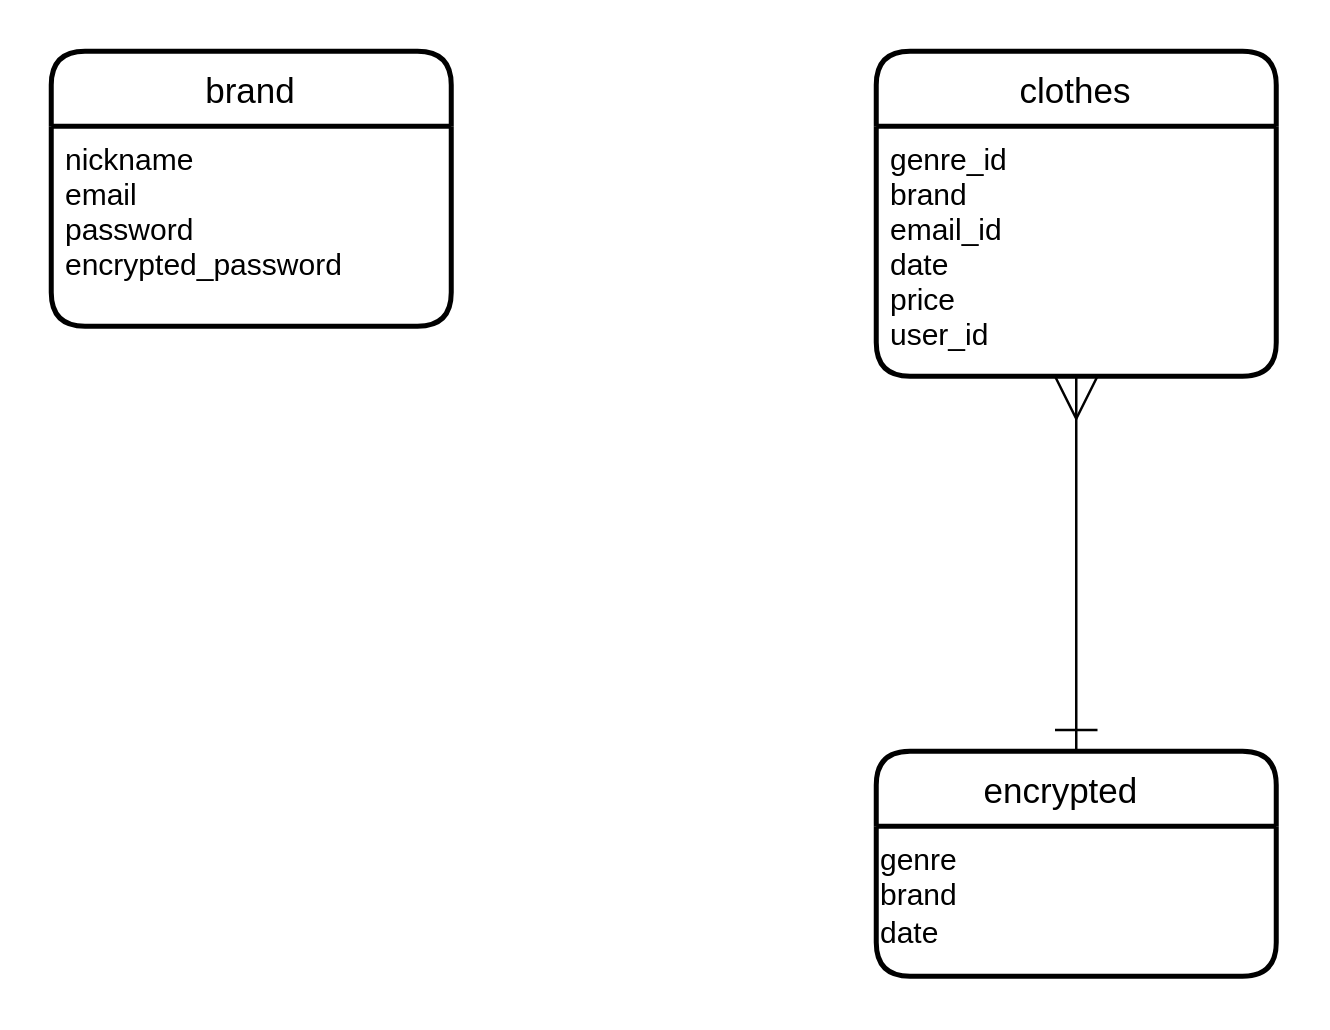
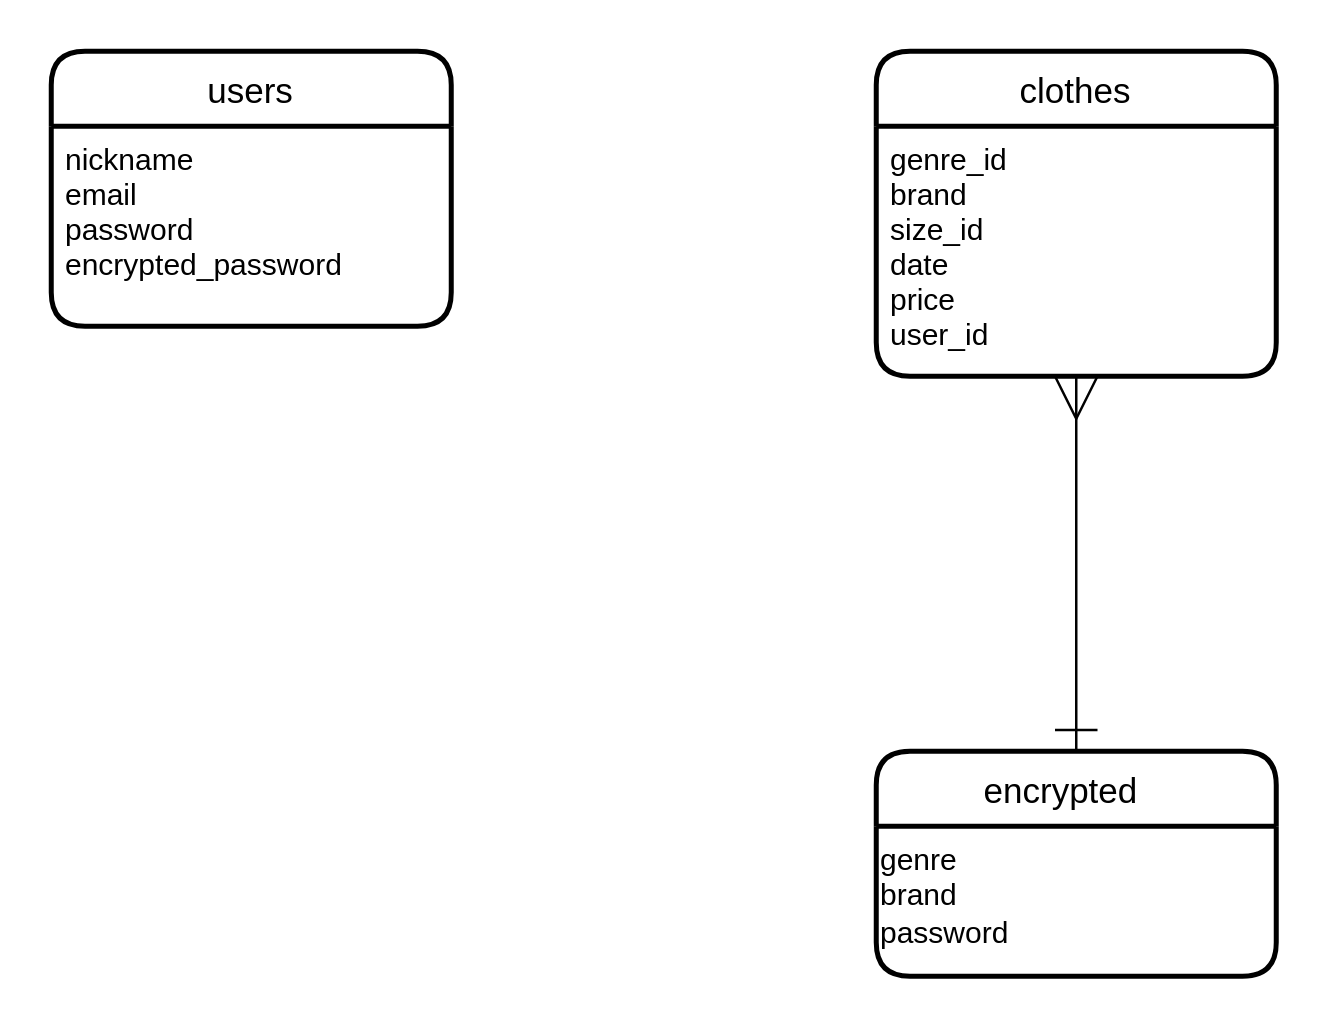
(250, 91) -> (250, 91)
(953, 160) -> (953, 160)
(923, 898) -> (948, 898)
